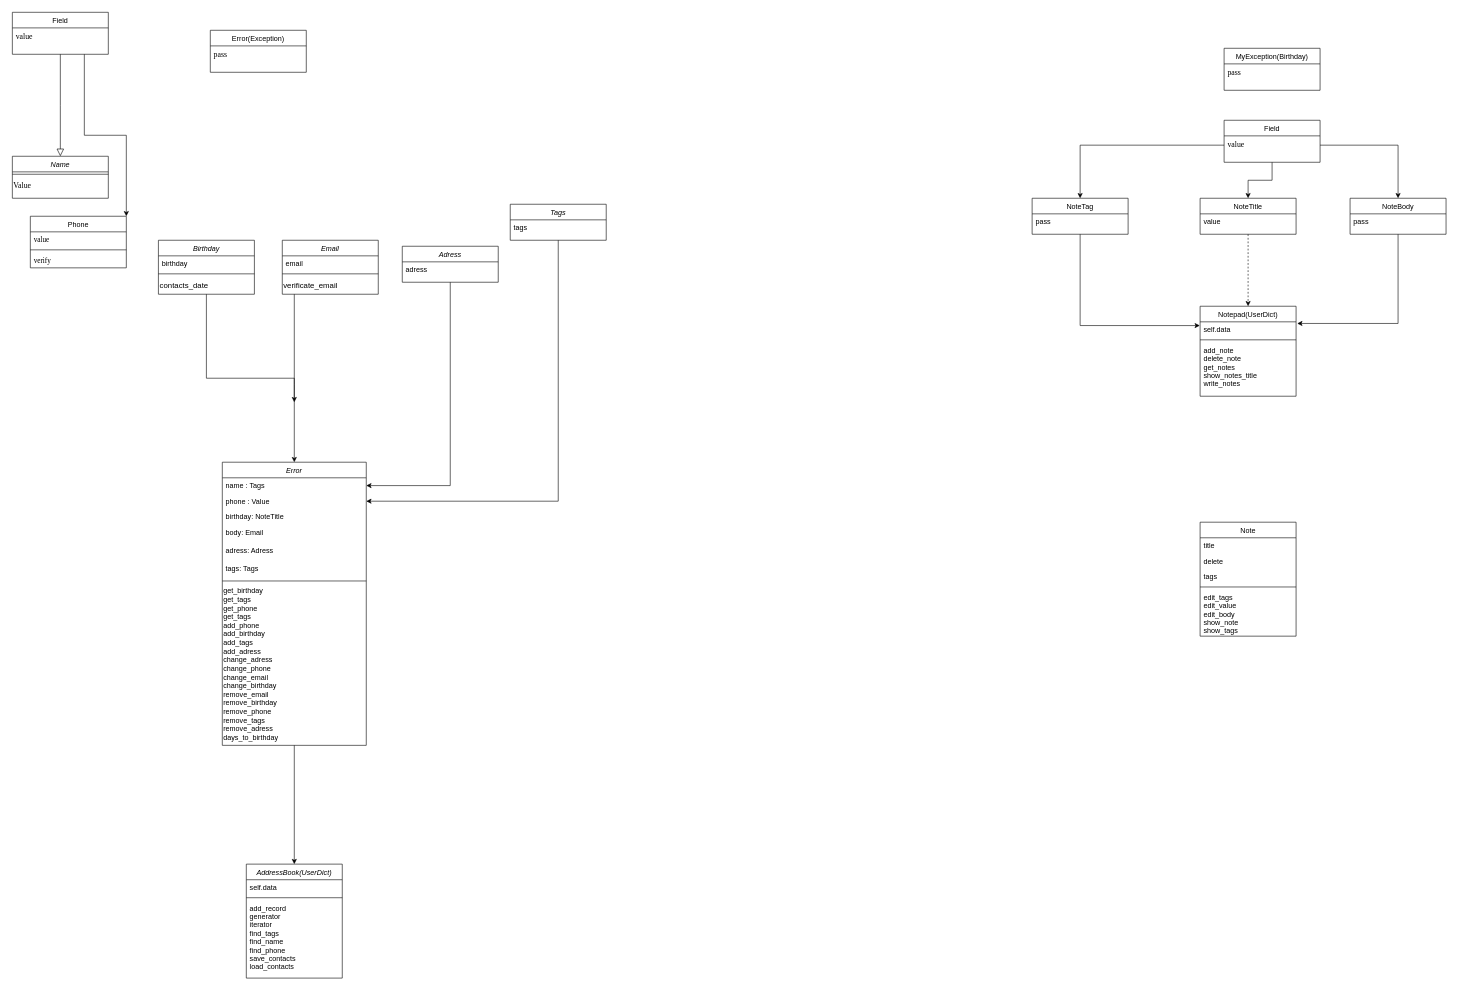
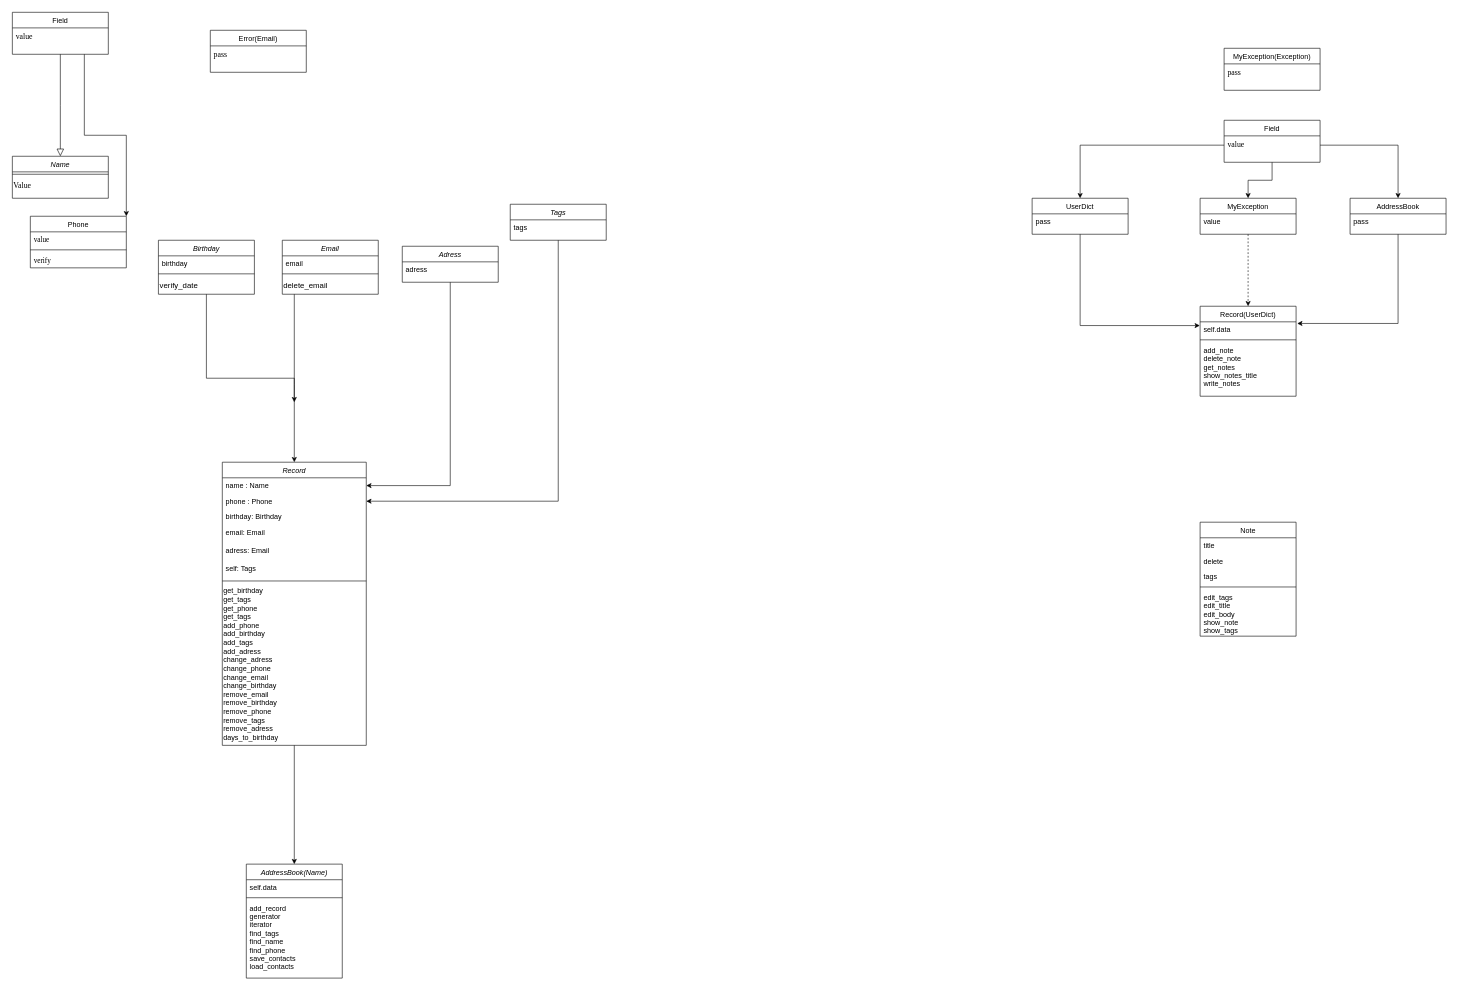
(258, 38) -> (258, 38)
(1272, 56) -> (1272, 56)
(1080, 206) -> (1080, 206)
(1248, 206) -> (1248, 206)
(1398, 206) -> (1398, 206)
(188, 285) -> (183, 285)
(314, 285) -> (307, 285)
(1248, 314) -> (1248, 314)
(294, 470) -> (294, 470)
(245, 486) -> (245, 486)
(248, 502) -> (249, 502)
(259, 517) -> (258, 517)
(244, 533) -> (244, 533)
(252, 551) -> (248, 551)
(244, 569) -> (243, 569)
(1221, 598) -> (1221, 598)
(294, 872) -> (294, 872)
